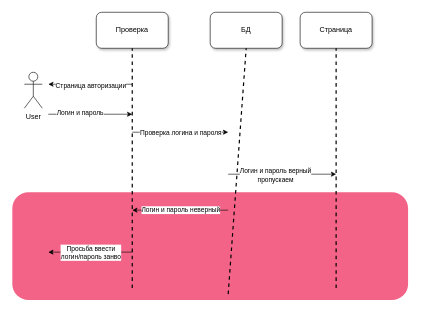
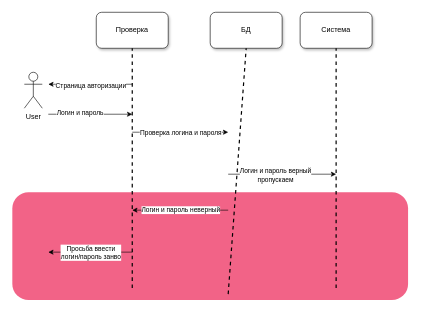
(336, 30) -> (336, 30)
